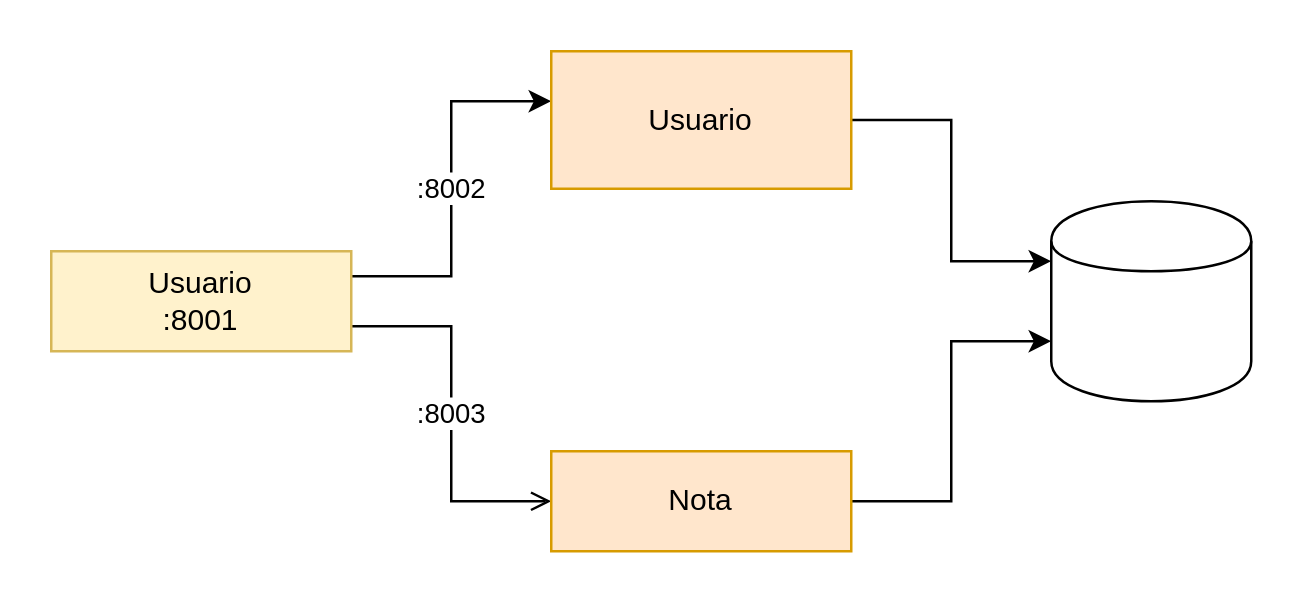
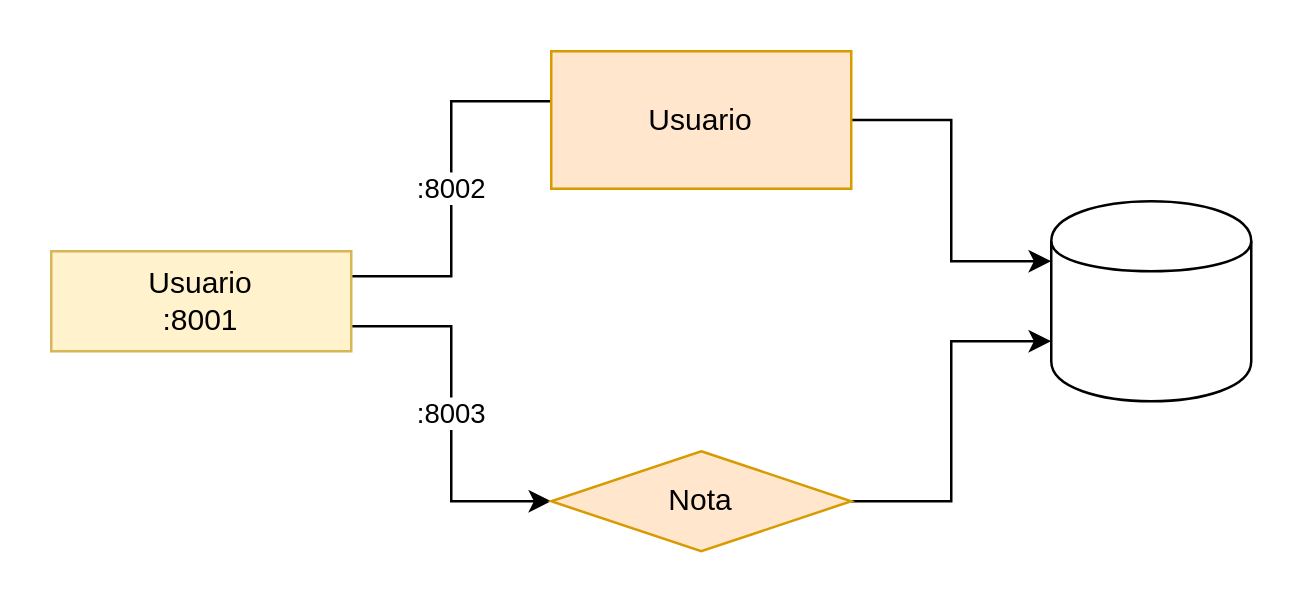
(533, 101) -> (540, 101)
(538, 501) -> (533, 501)
(701, 501) -> (701, 501)
